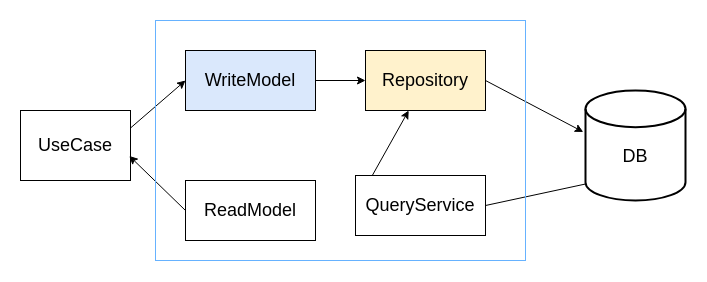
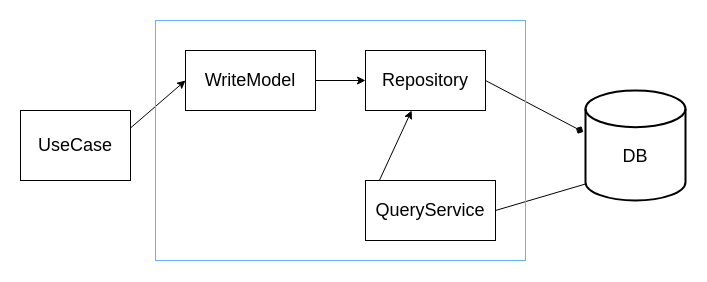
(251, 81) -> (251, 81)
(426, 81) -> (426, 81)
(576, 128) -> (576, 128)
(160, 186) -> none
(421, 206) -> (431, 211)
(251, 211) -> none
